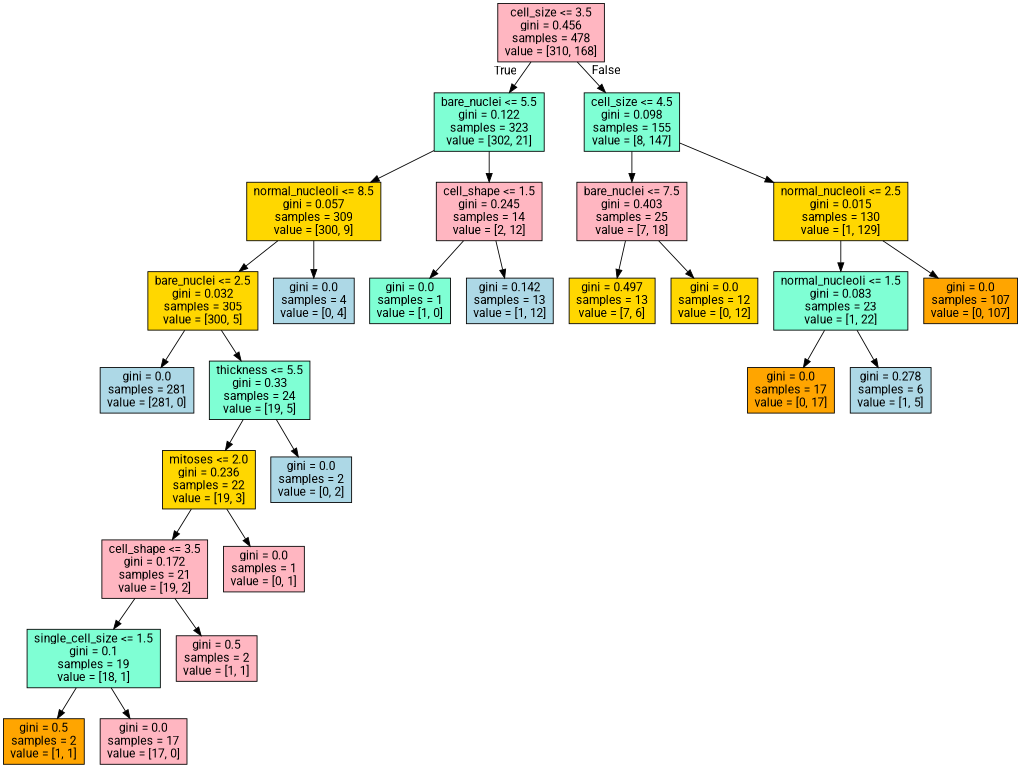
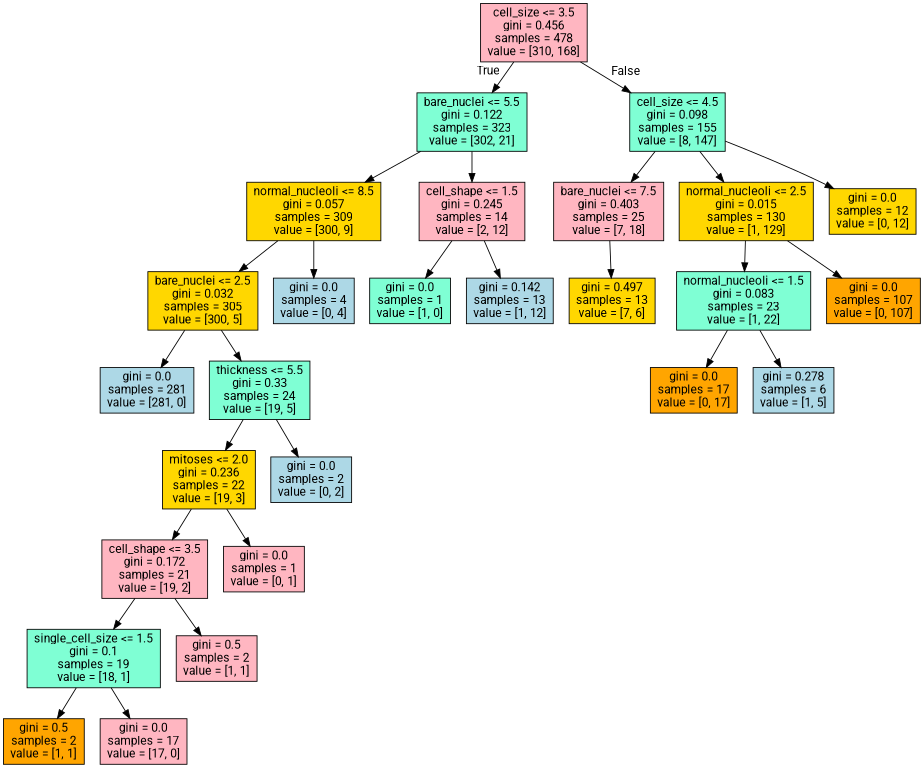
(673, 256) -> (776, 162)
